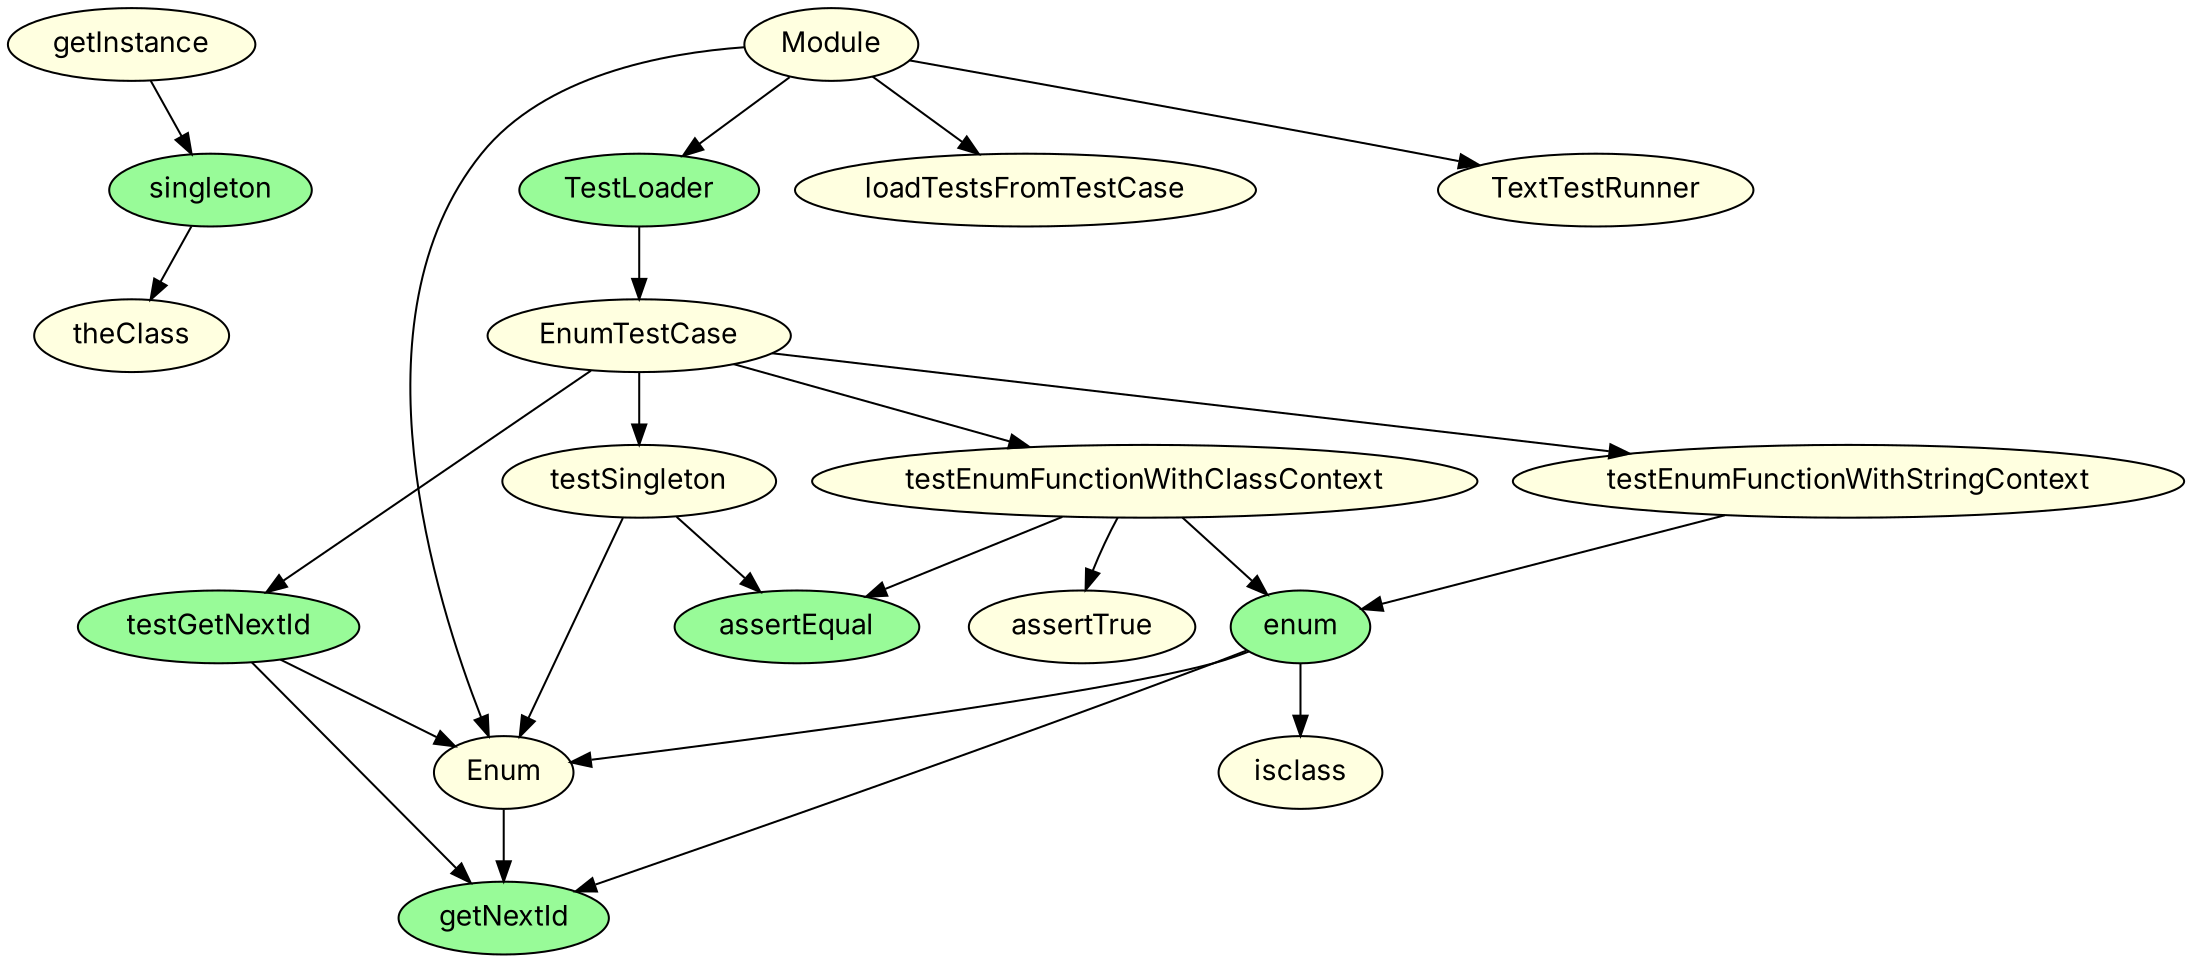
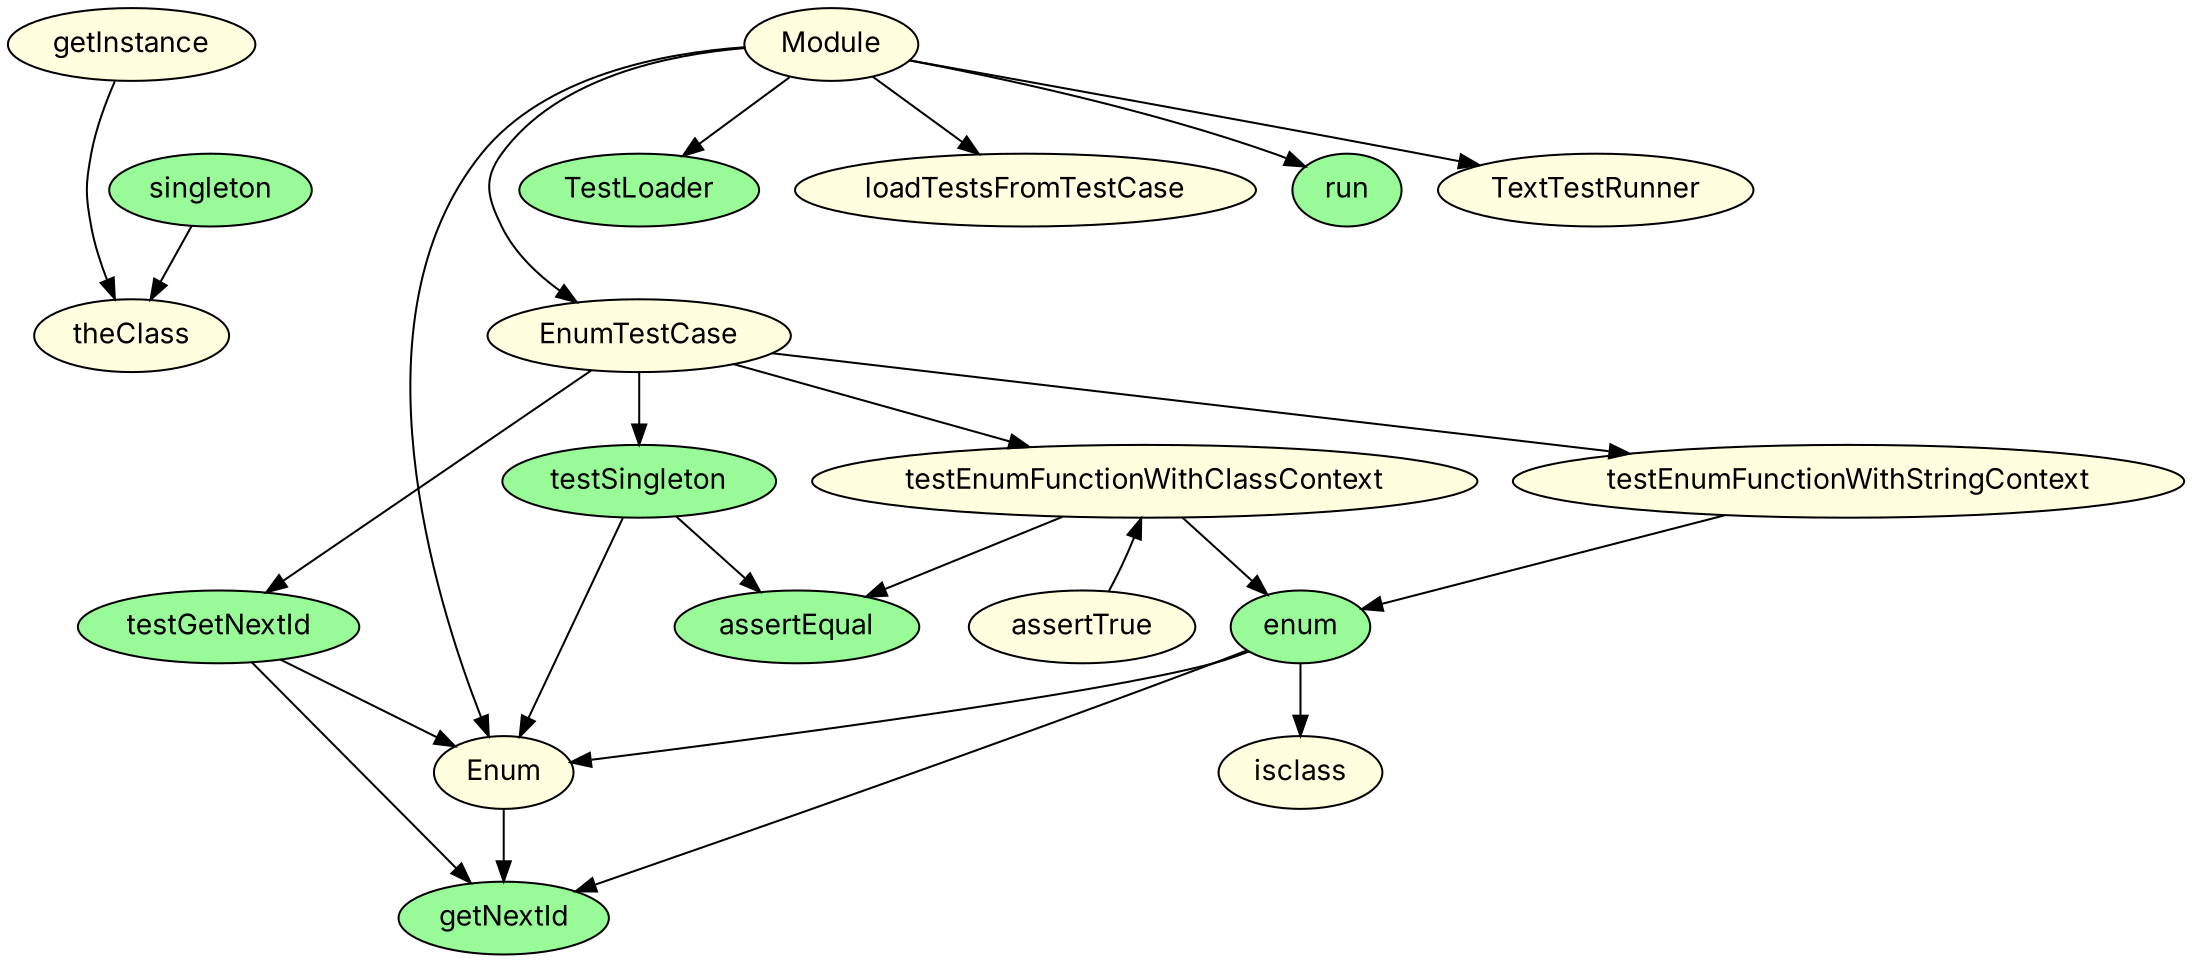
(166, 109) -> (87, 180)
none -> (1347, 190)
(639, 253) -> (516, 138)
(639, 481) -> (639, 481)
(1104, 544) -> (1122, 565)
